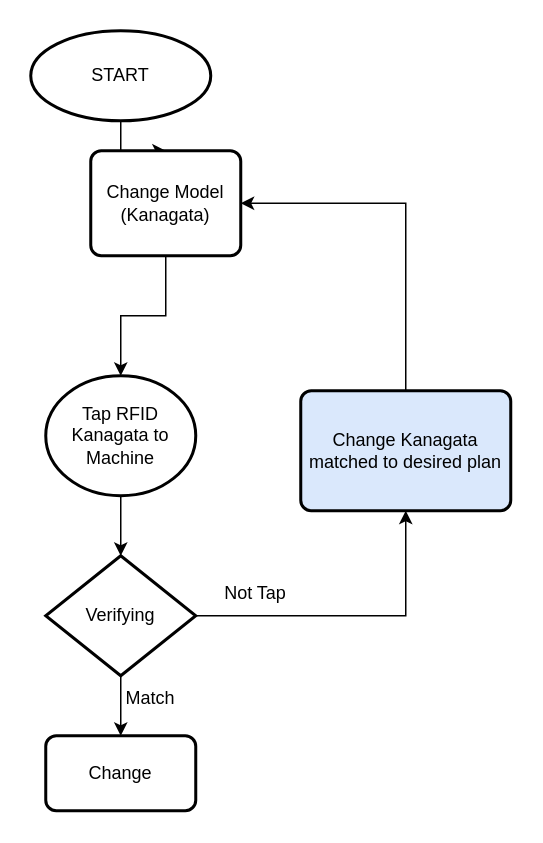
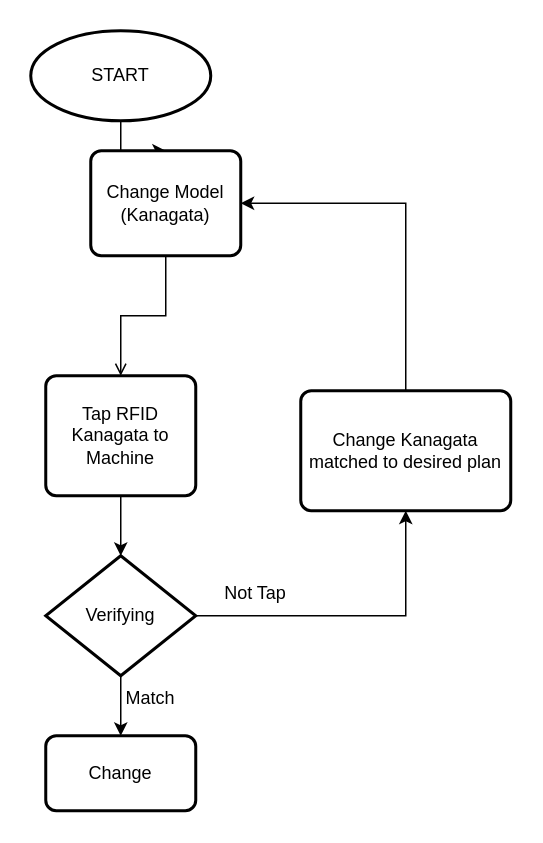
(121, 364) -> (121, 366)
(121, 436) -> (121, 436)
(406, 451) -> (406, 451)
